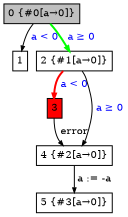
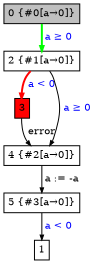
(27, 34) -> (42, 224)
